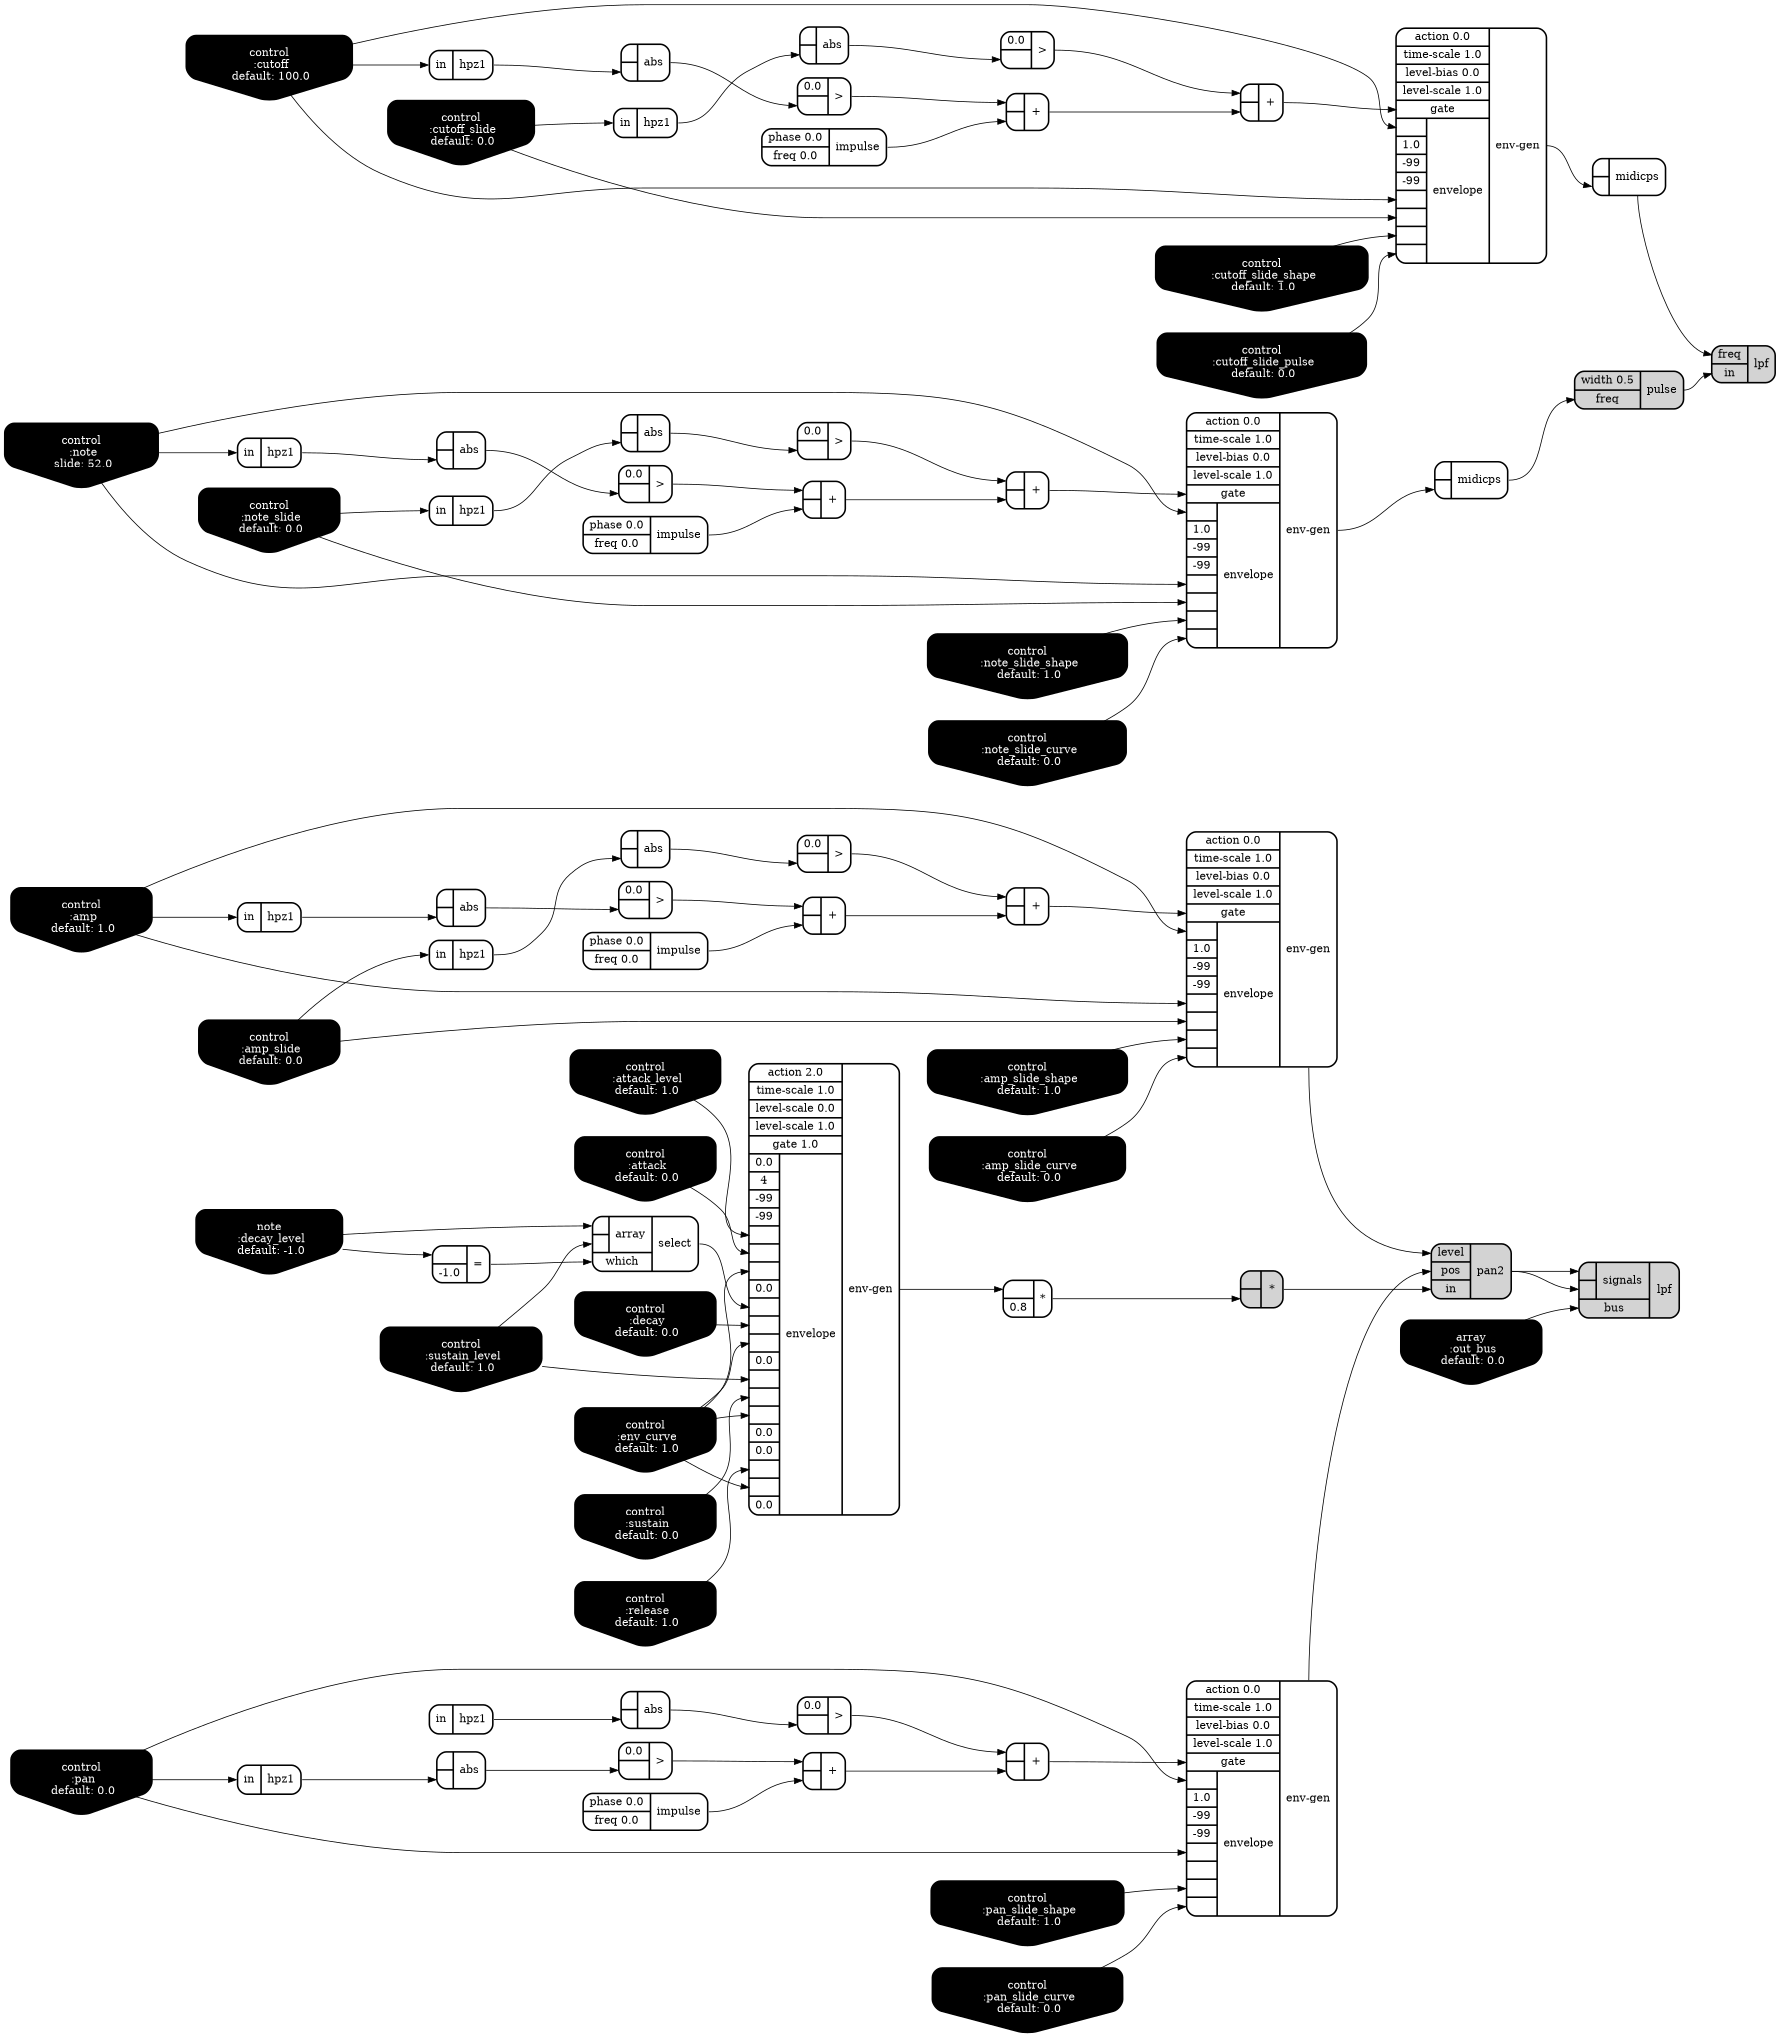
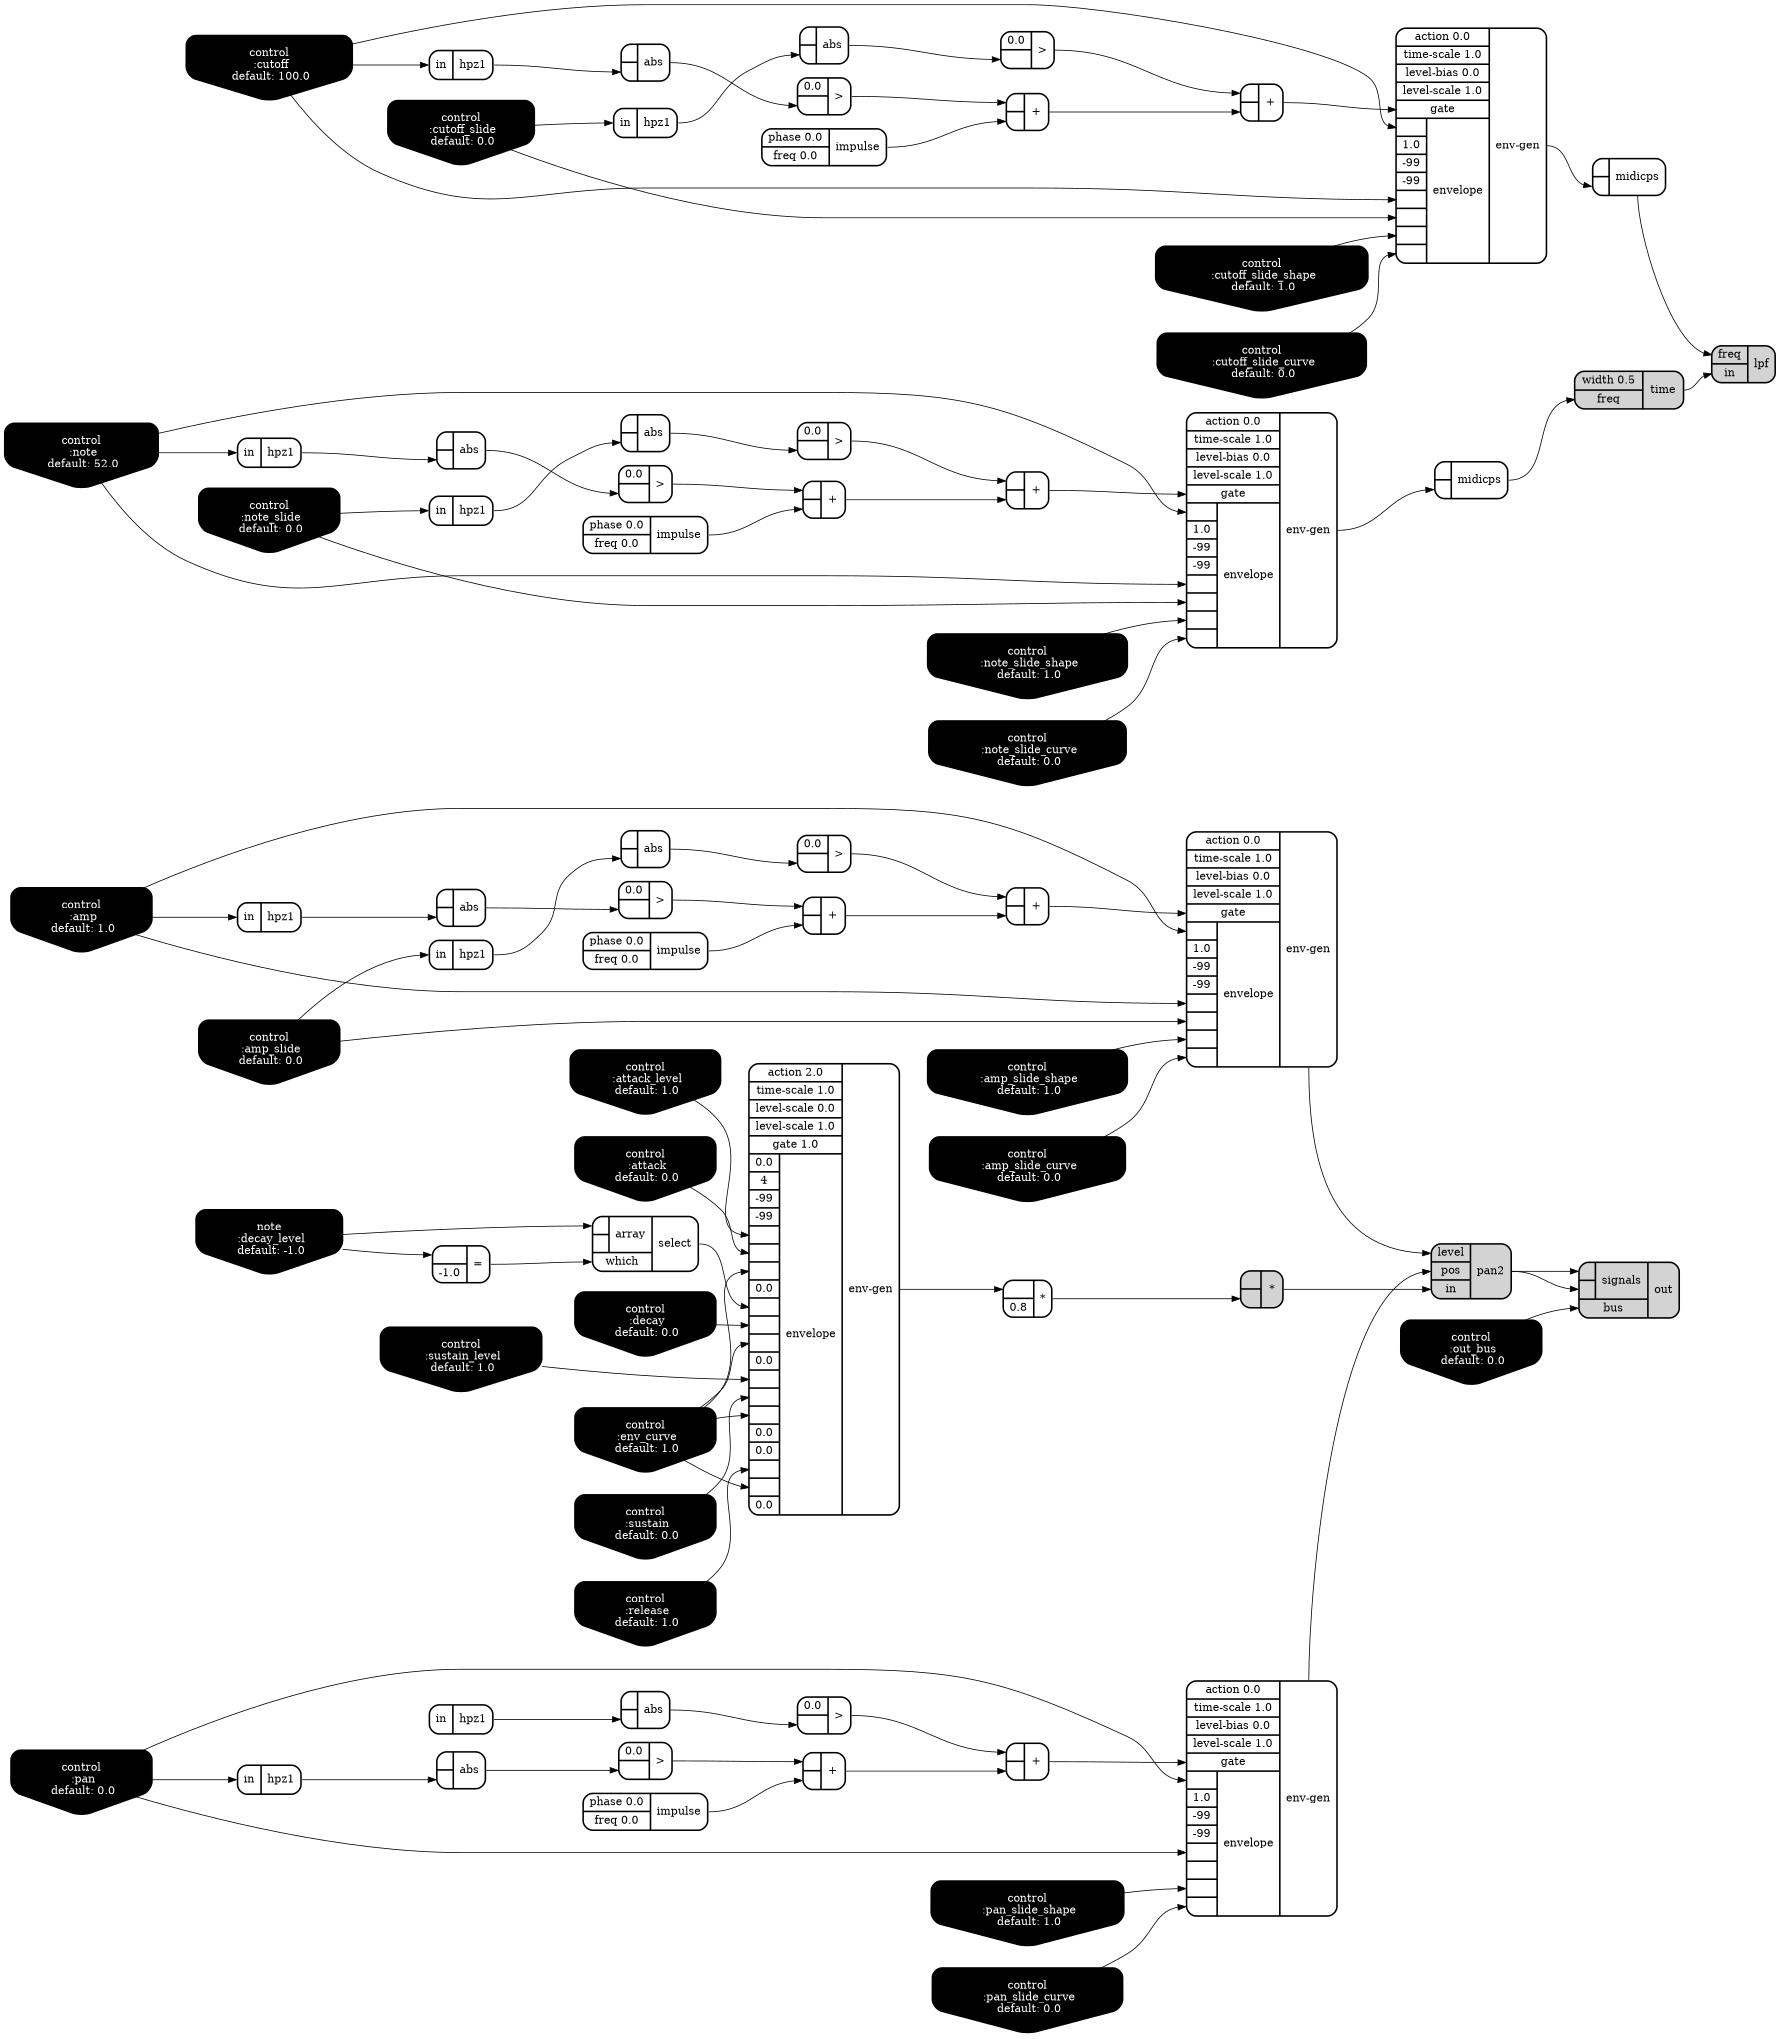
(1262, 363) -> (1262, 363)
(1662, 390) -> (1663, 390)
(81, 453) -> (81, 453)
(544, 1288) -> none
(1664, 1290) -> (1664, 1290)
(1471, 1350) -> (1471, 1350)
